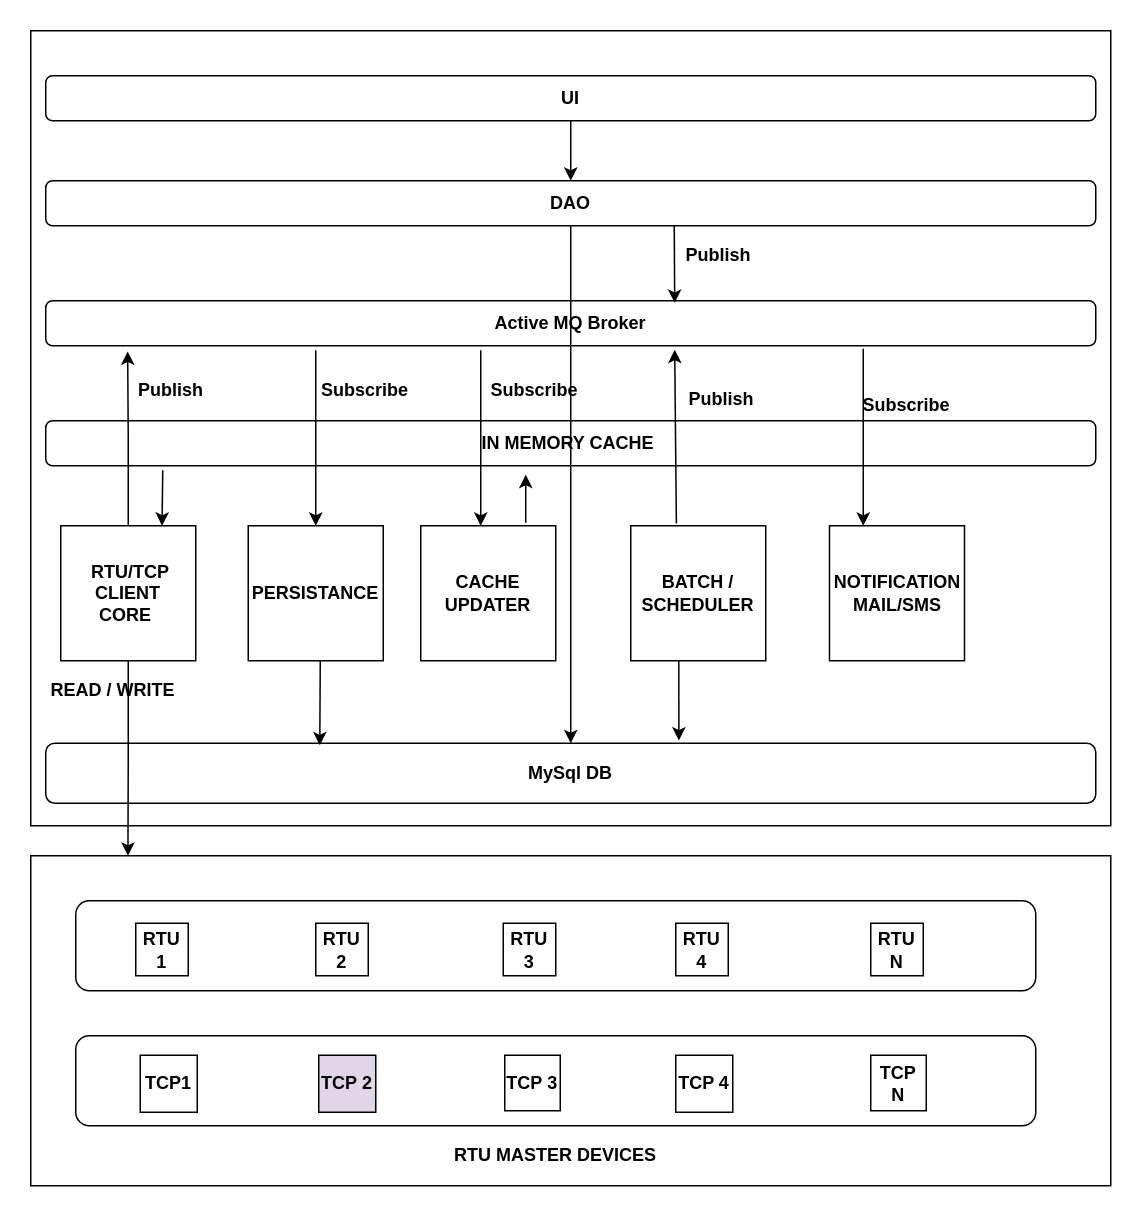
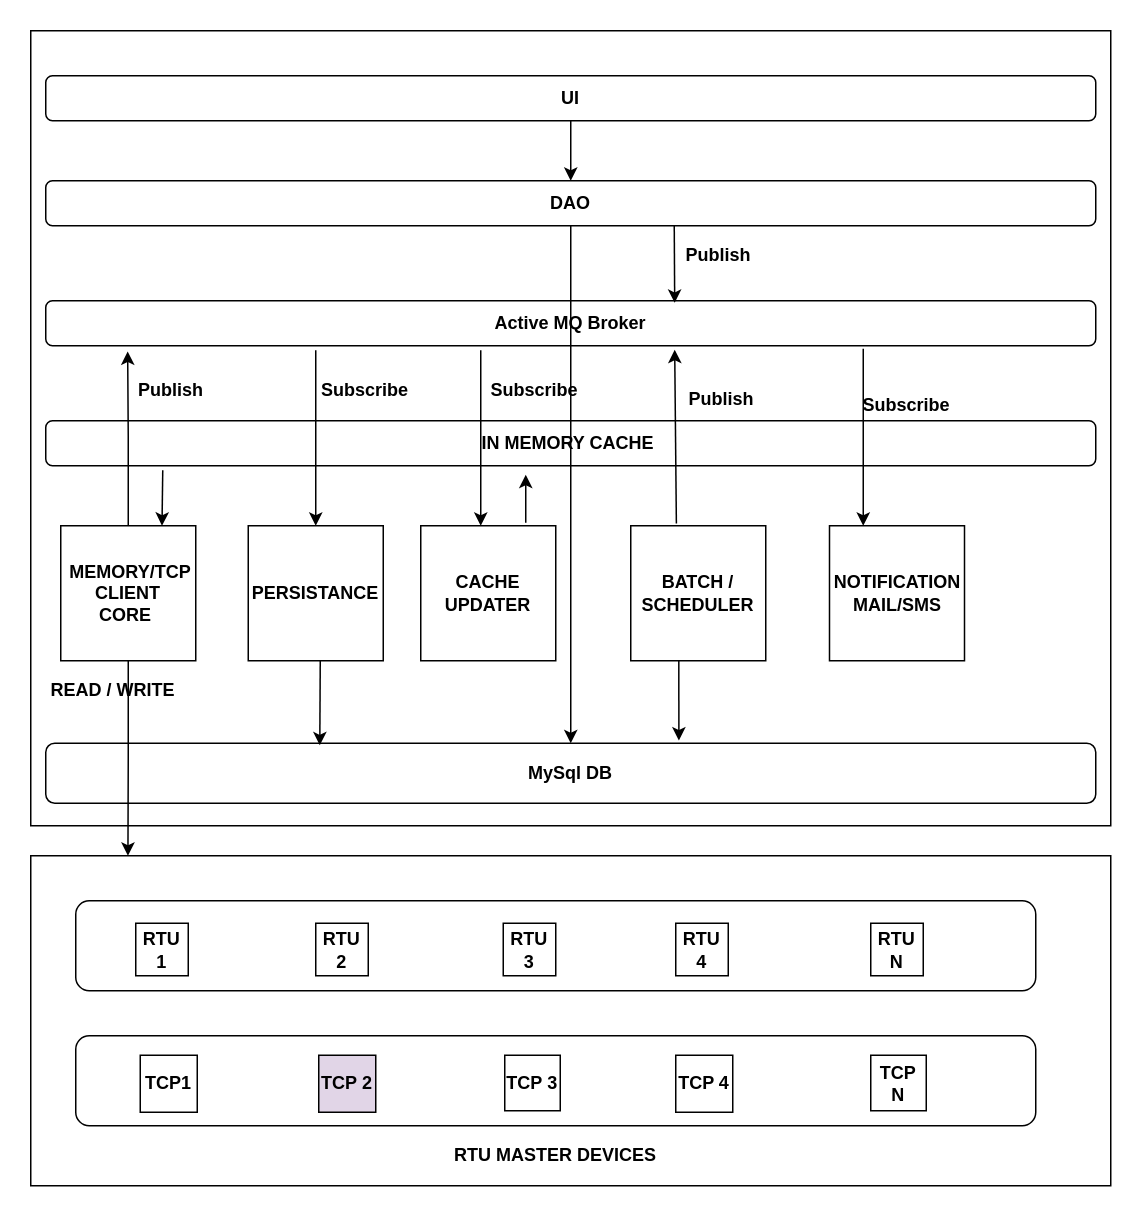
(128, 593) -> (128, 593)
